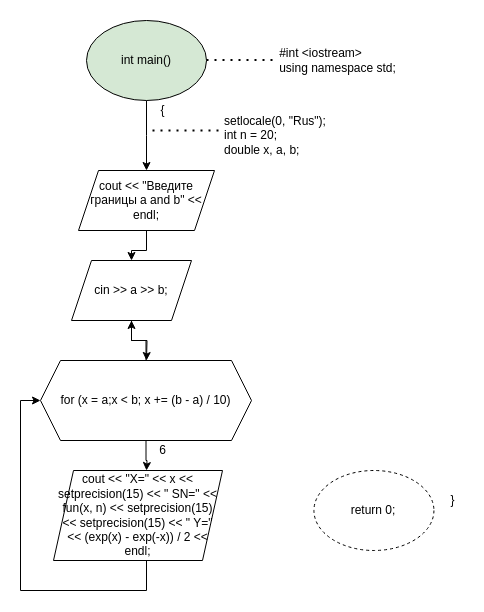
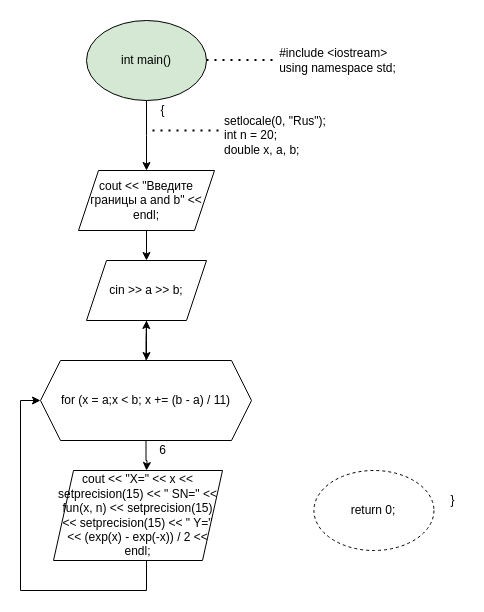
(338, 61) -> (338, 61)
(132, 291) -> (147, 291)
(146, 401) -> (146, 401)
